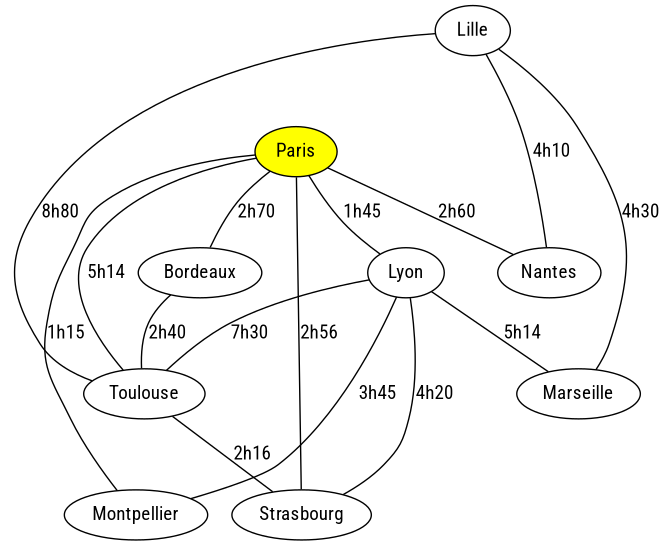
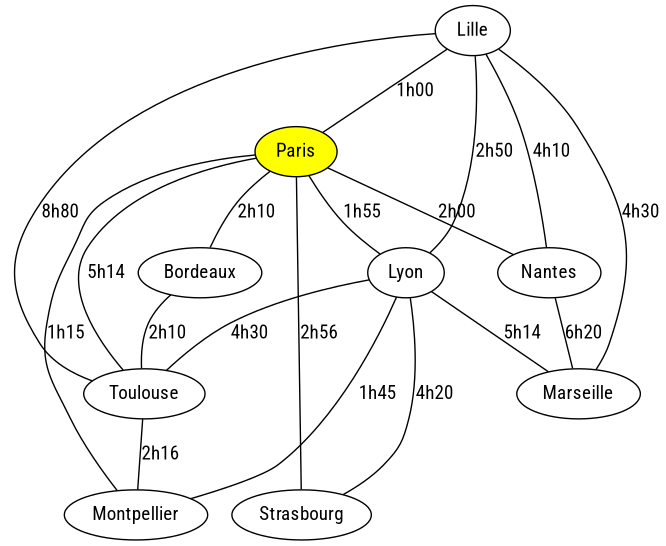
none -> (385, 91)
none -> (471, 160)
(257, 212) -> (257, 212)
(363, 212) -> (363, 212)
(457, 212) -> (457, 212)
(168, 333) -> (168, 333)
(250, 333) -> (250, 333)
none -> (564, 333)
(378, 394) -> (378, 394)
(223, 454) -> (140, 454)
